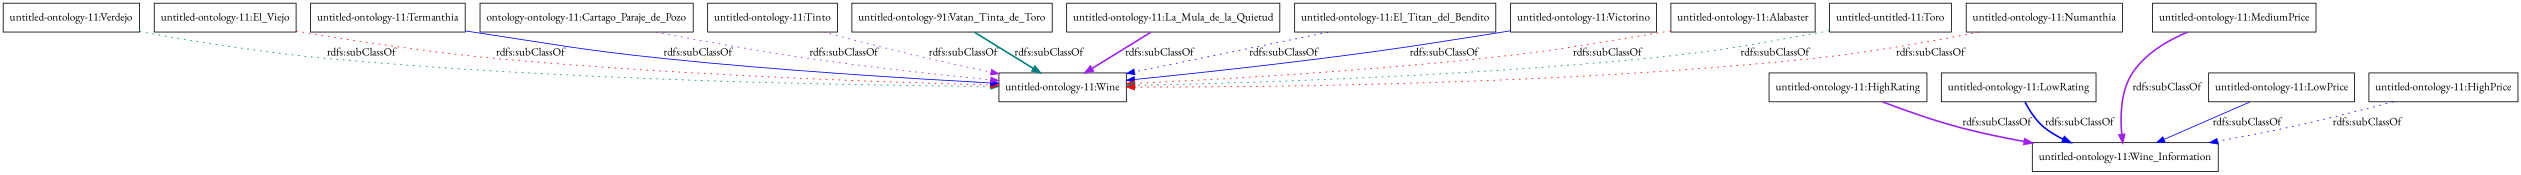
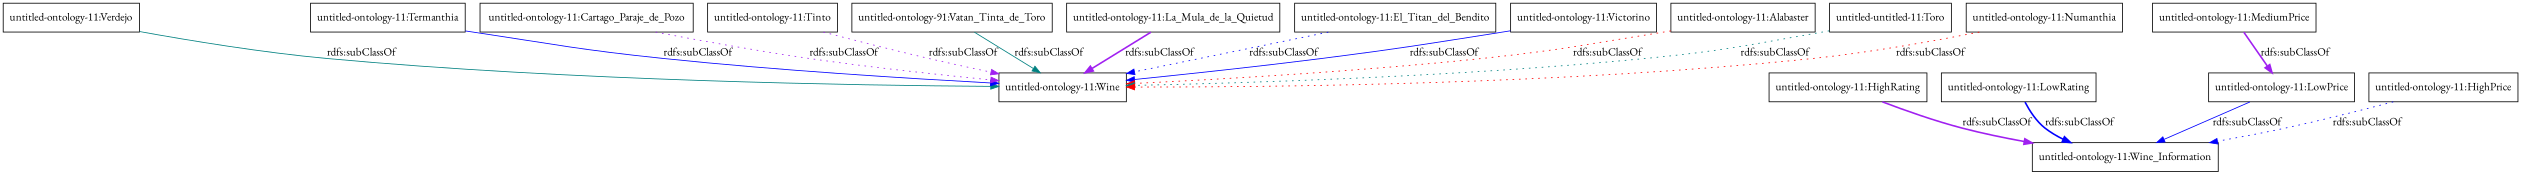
(225, 18) -> none
(587, 18) -> (587, 18)
(1004, 50) -> (1004, 50)
(2134, 70) -> (2256, 49)
(564, 75) -> (564, 75)
